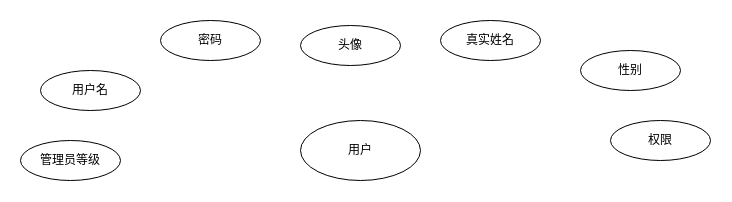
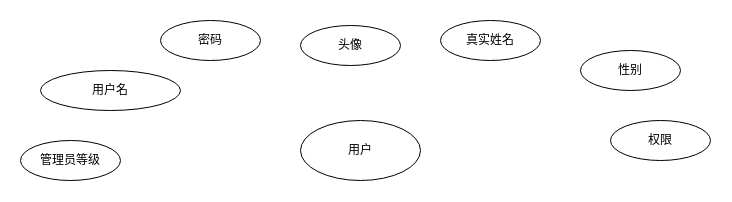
(91, 91) -> (111, 91)
